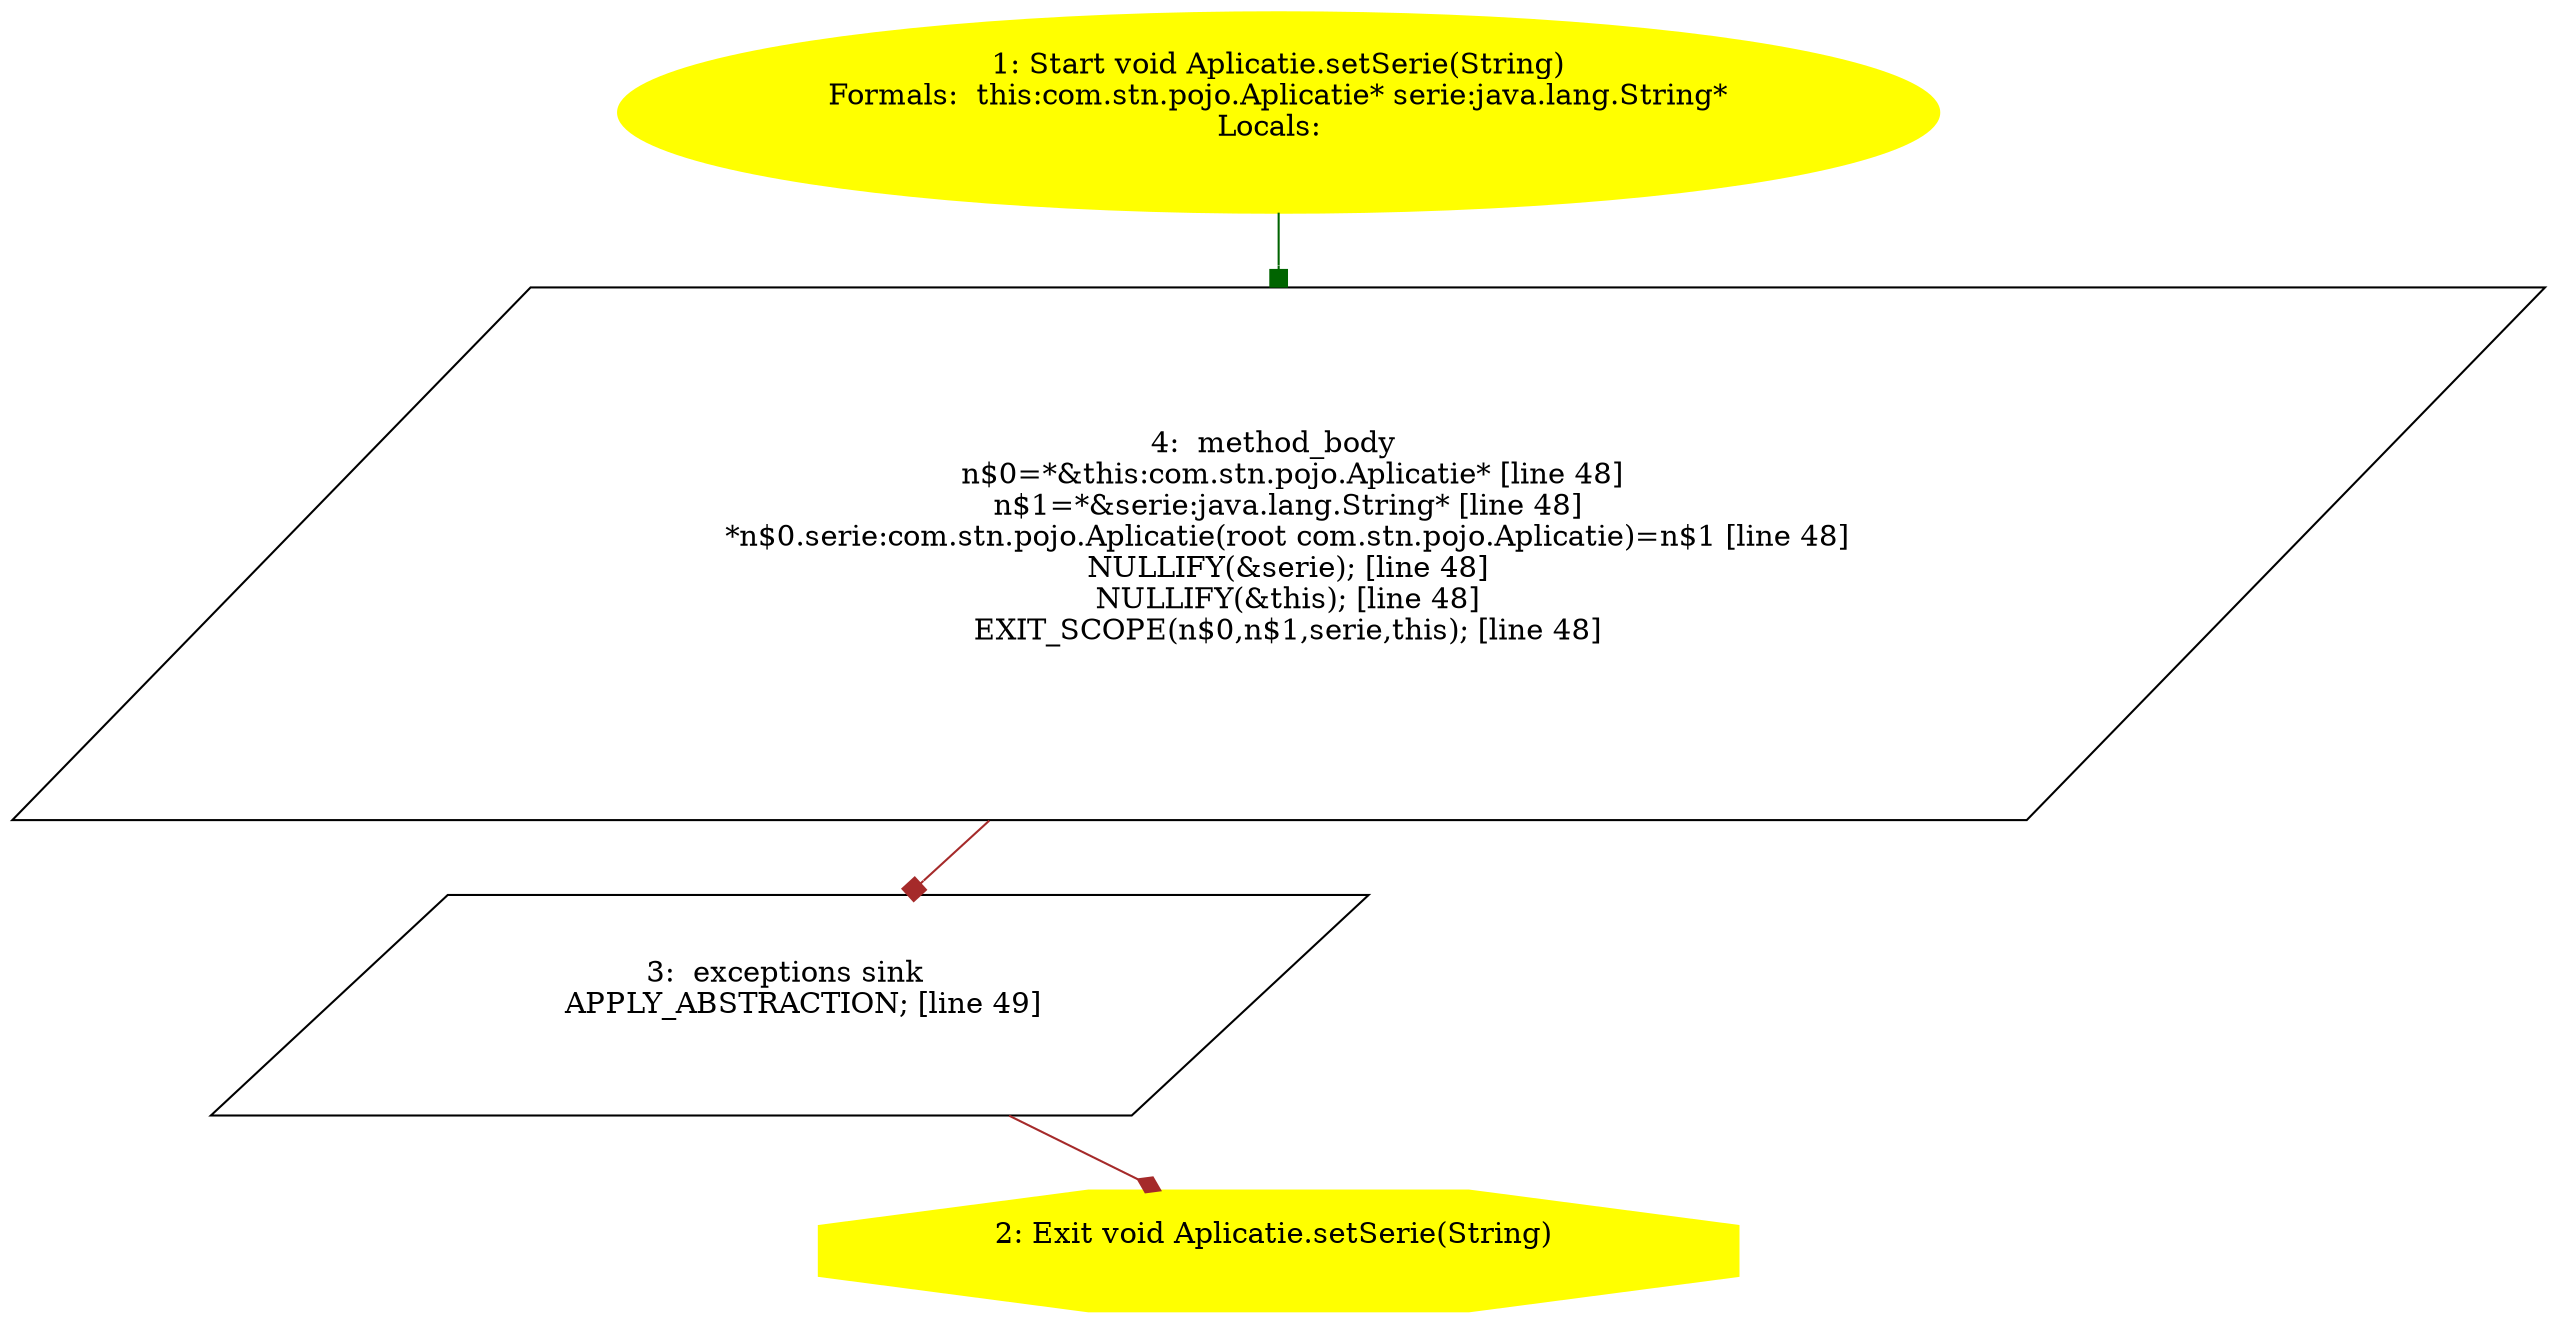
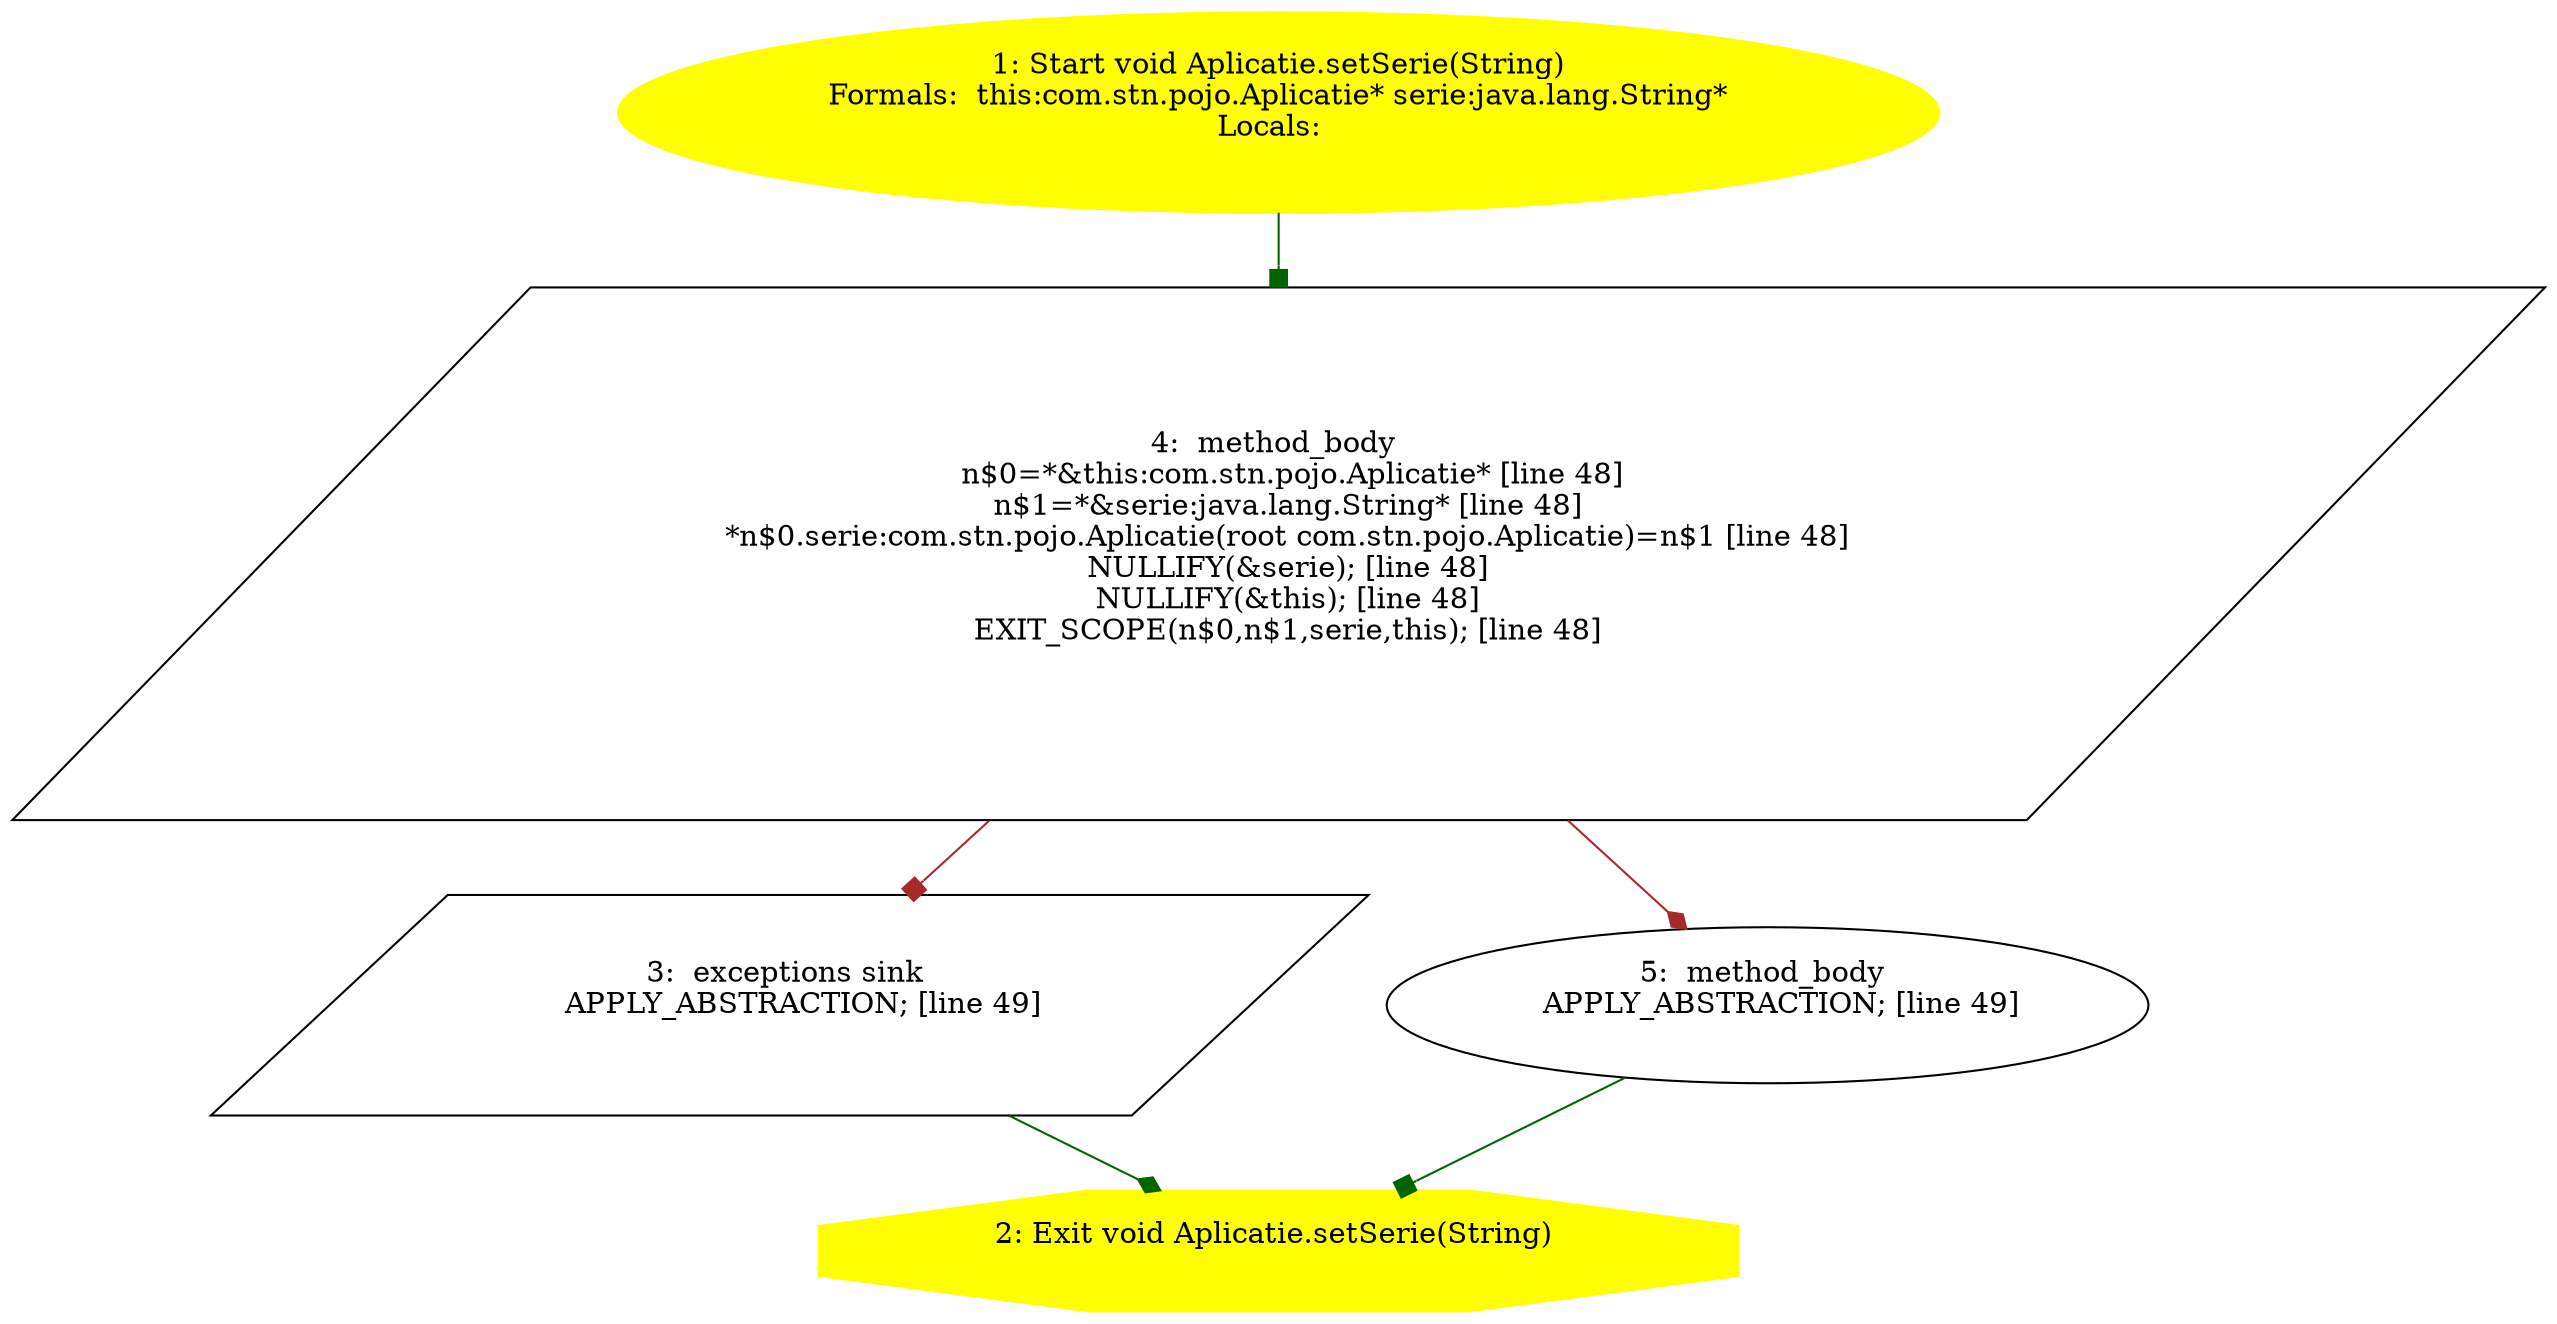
none -> (1768, 1005)
(1074, 1148) -> (1074, 1148)
